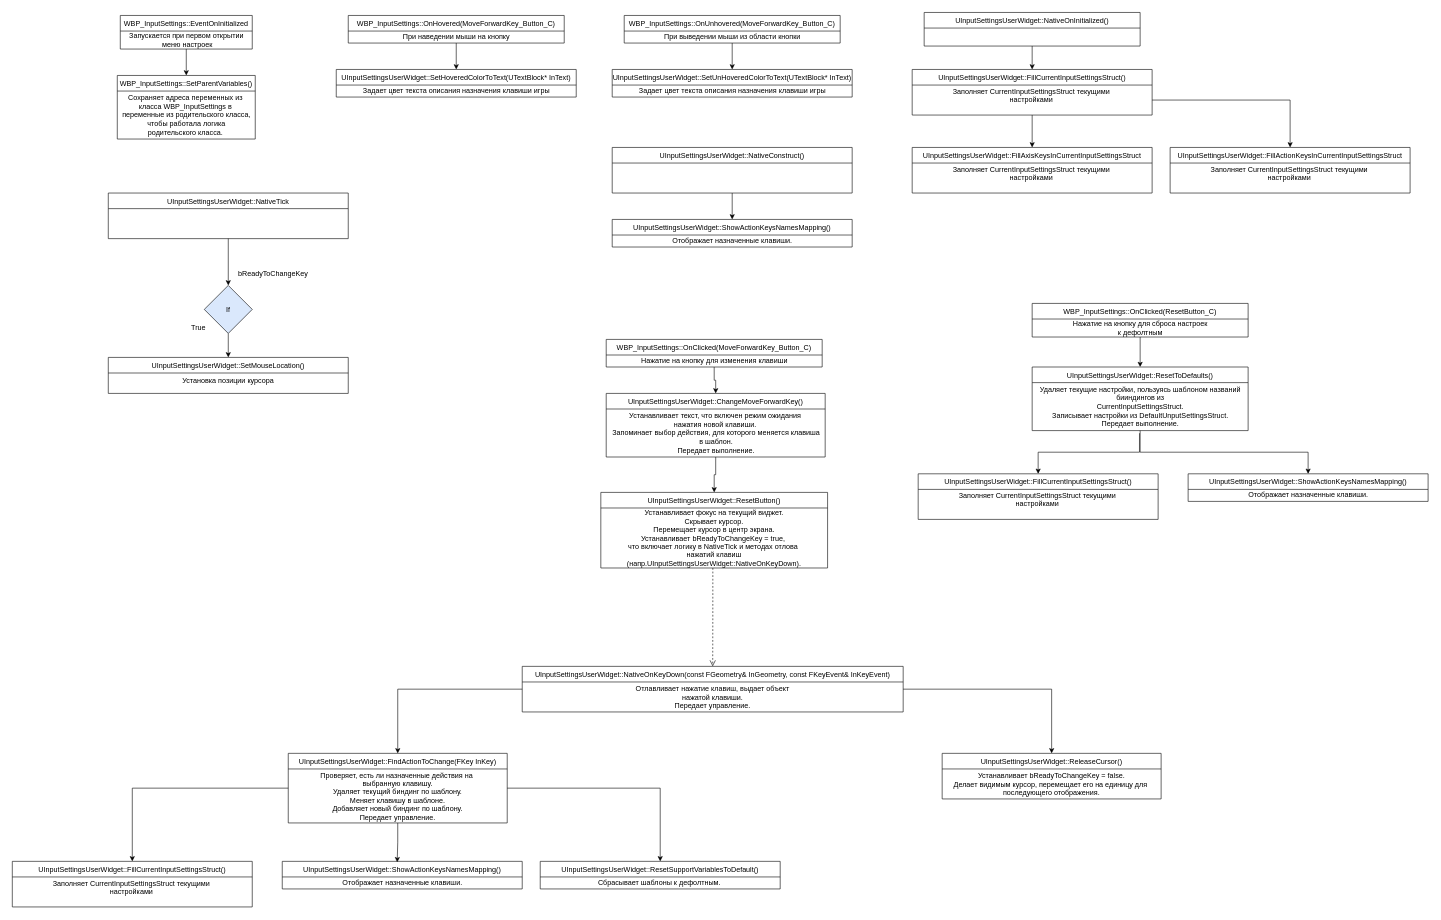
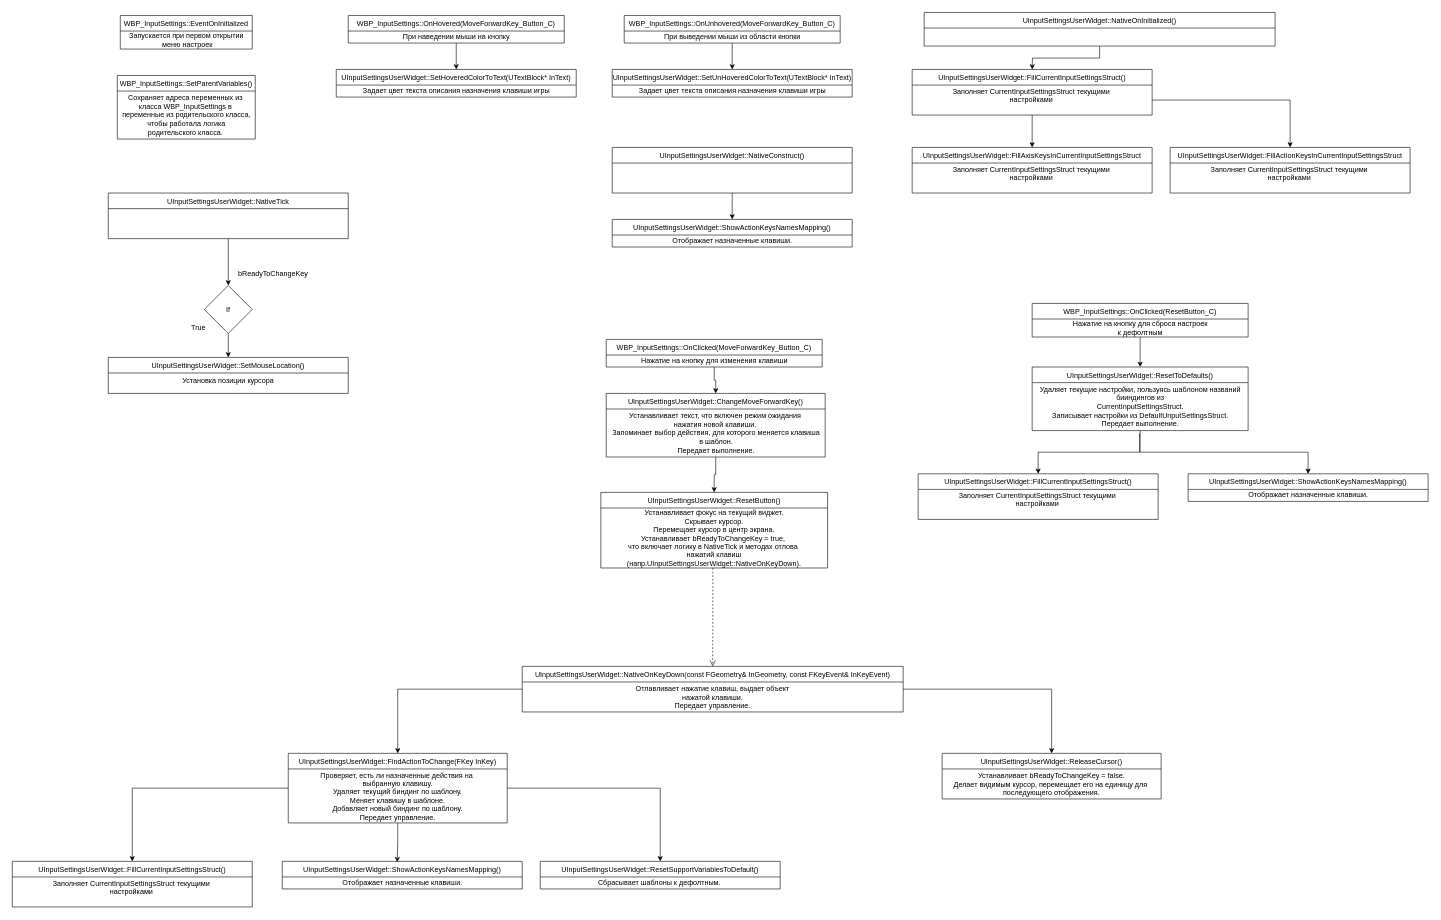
(1032, 29) -> (1100, 29)
(186, 69) -> none
(228, 309) -> (228, 309)
